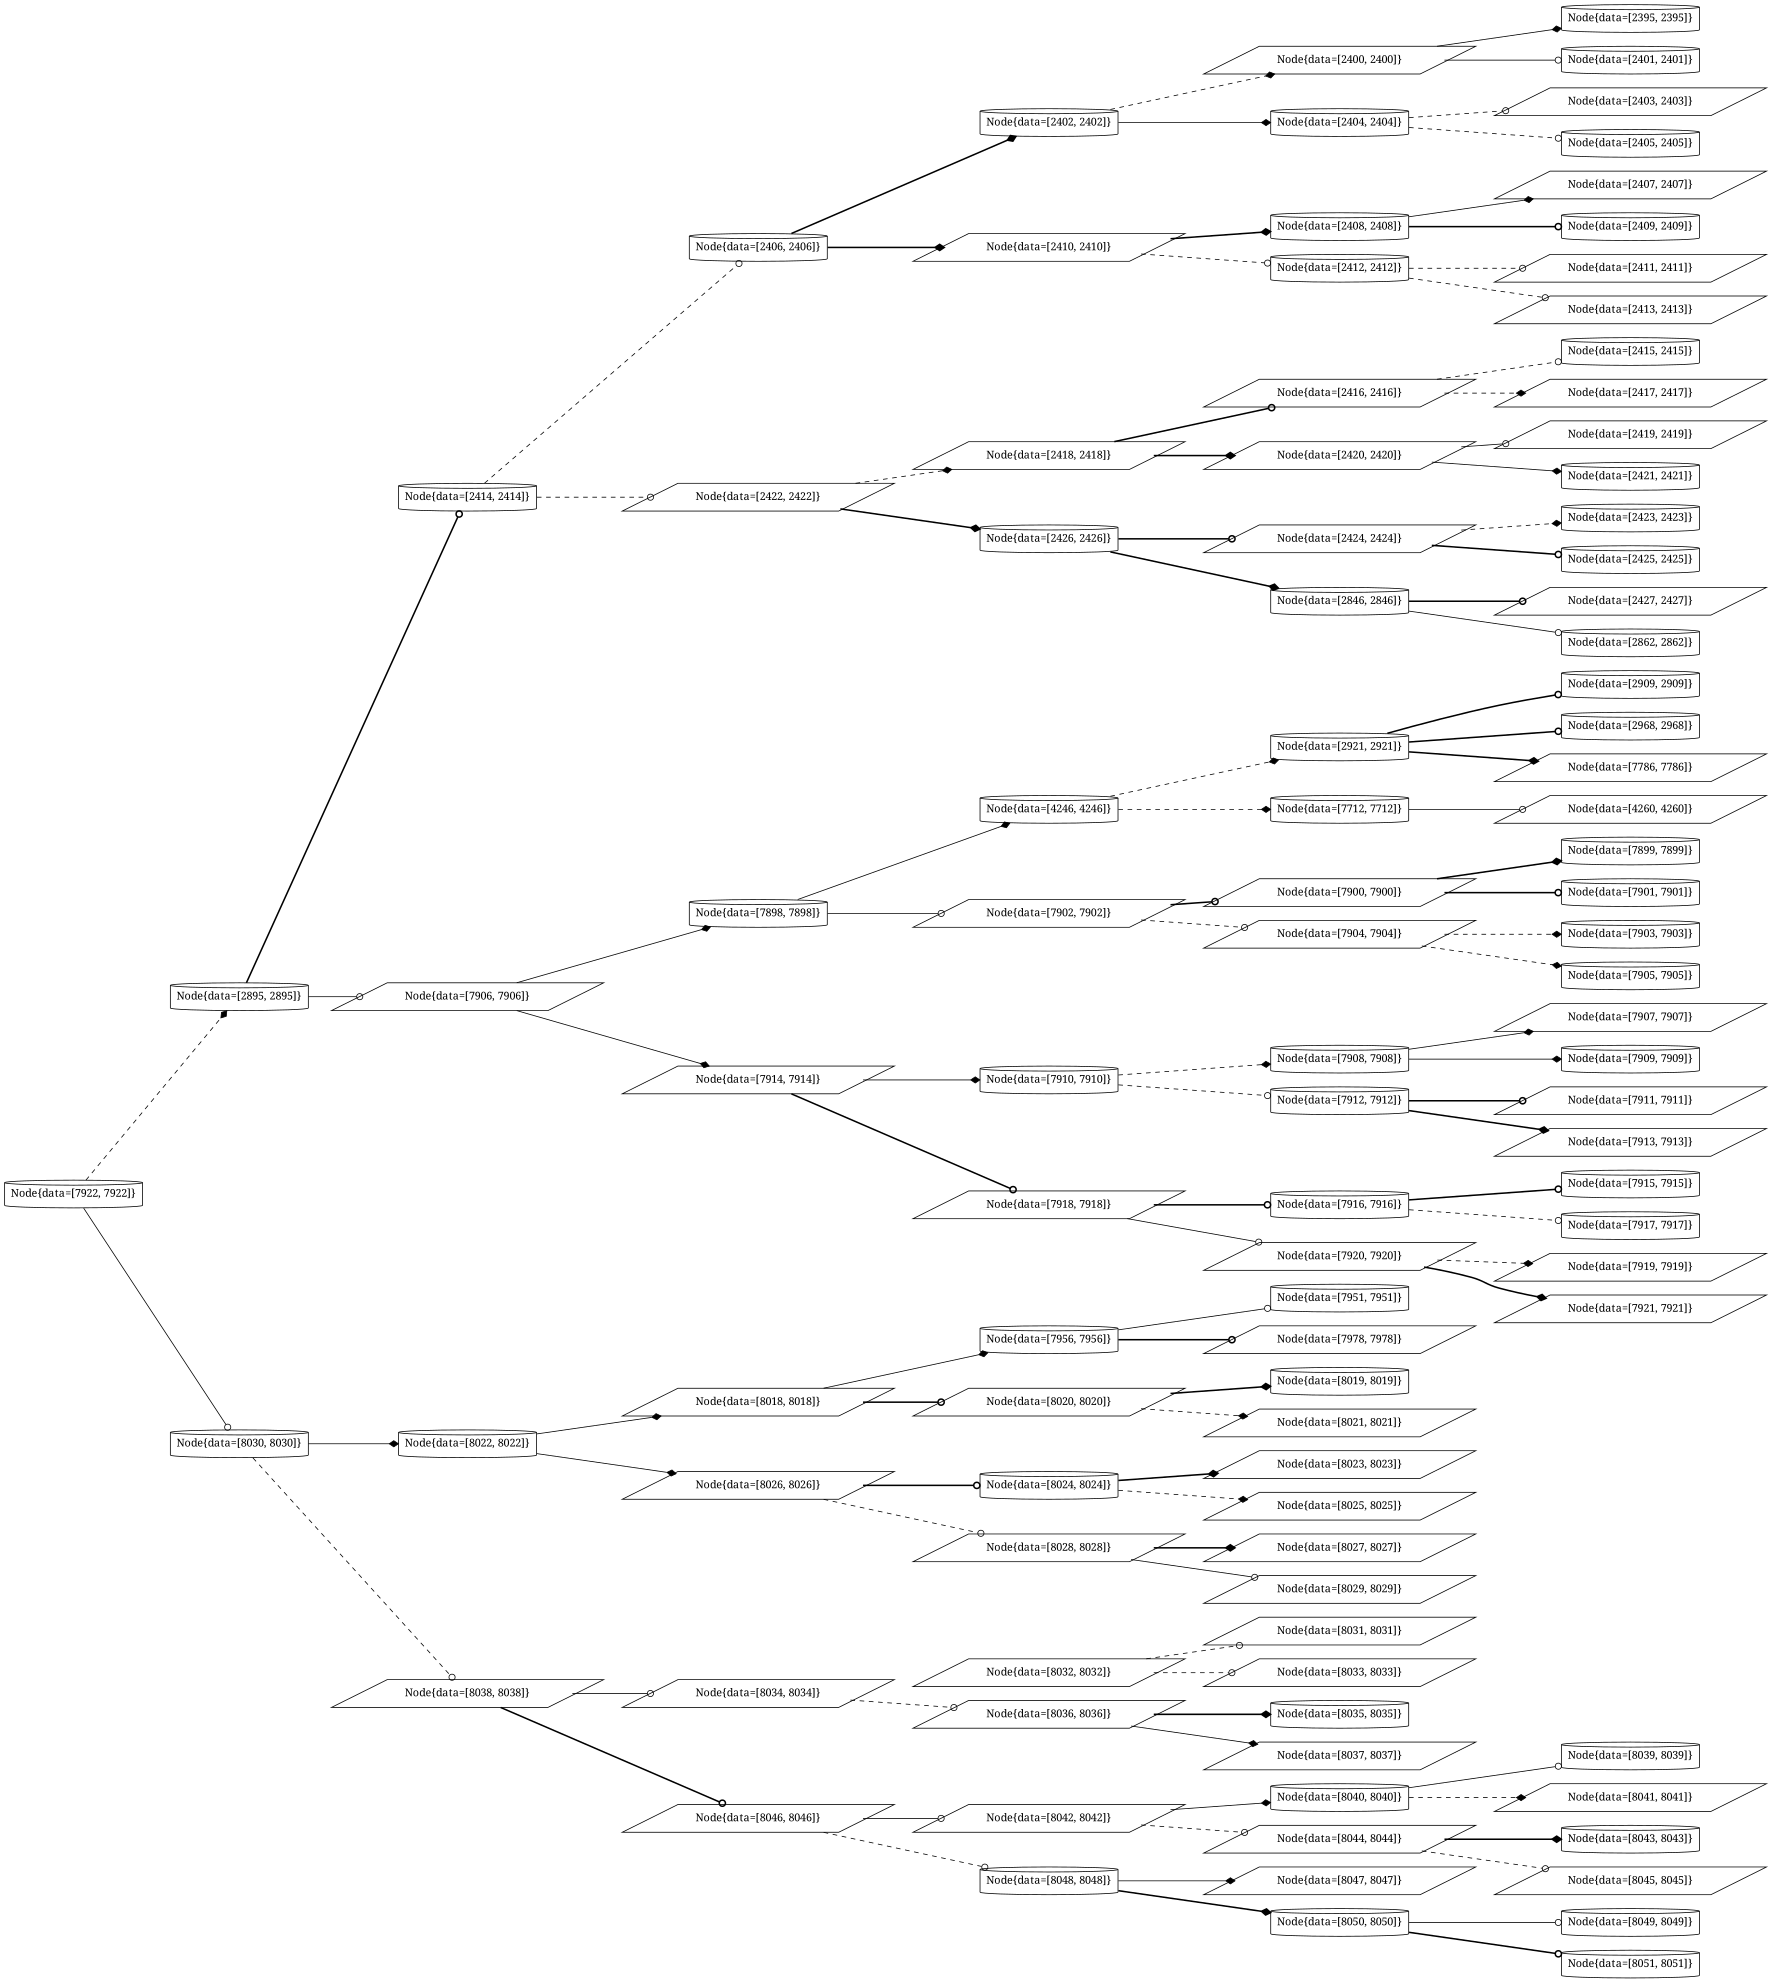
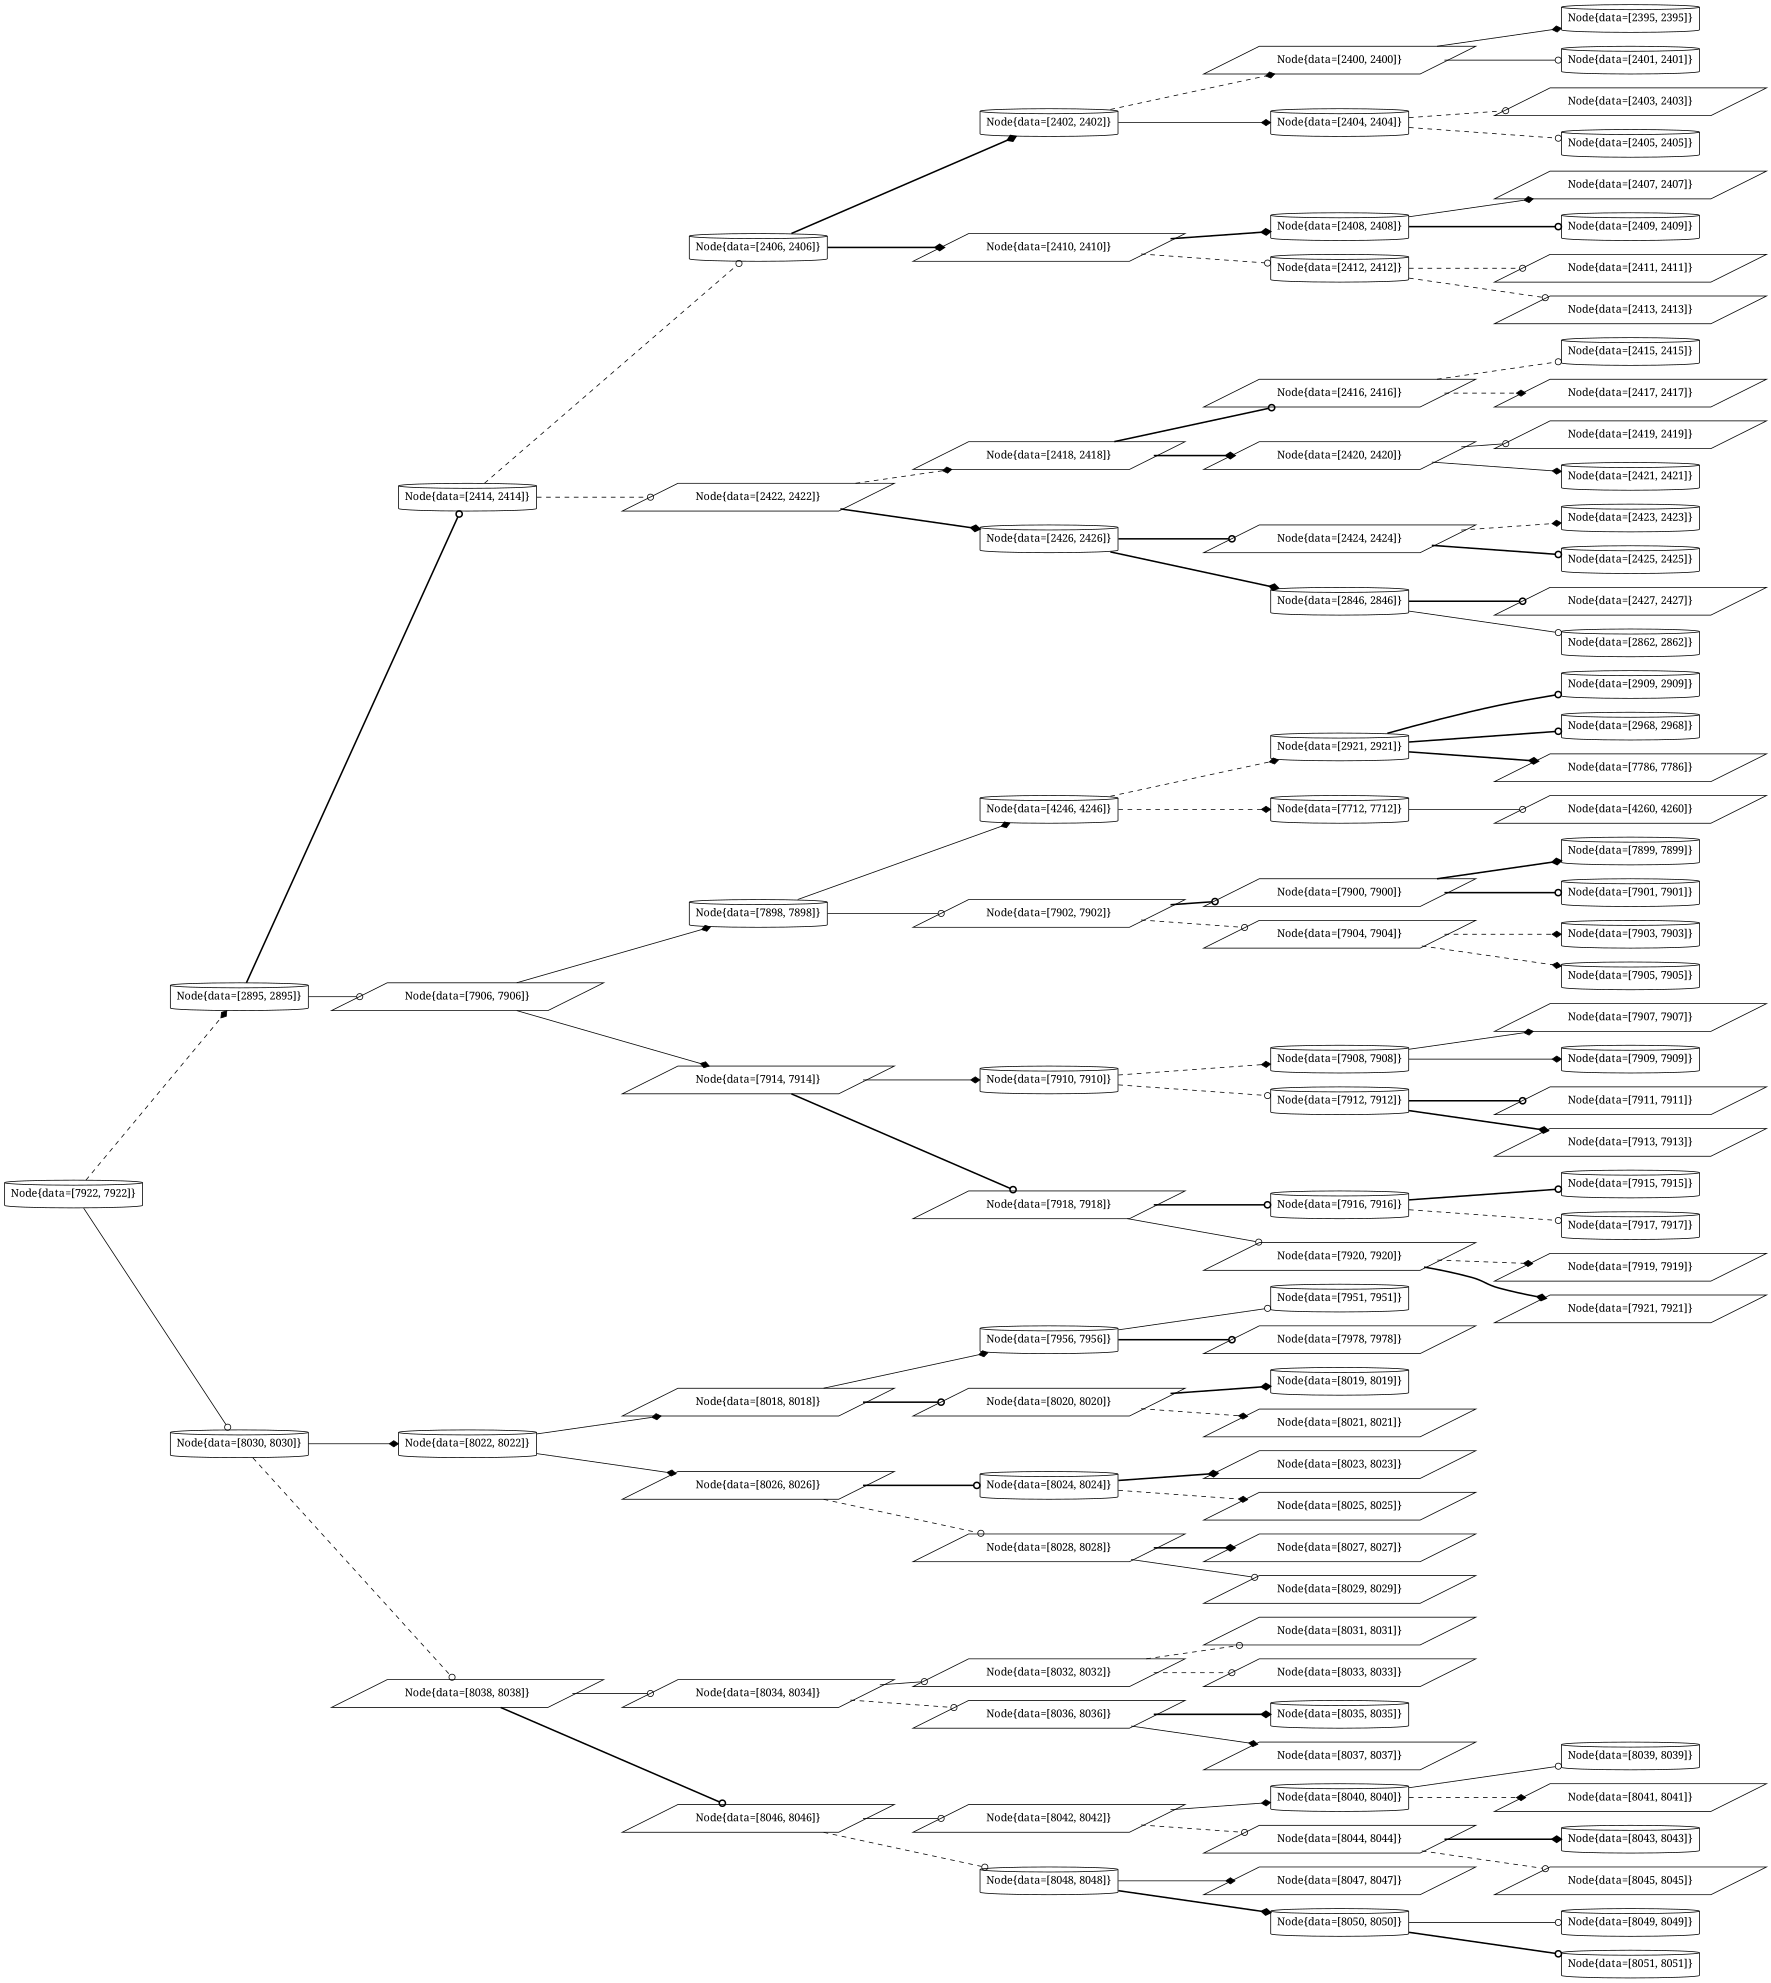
none -> (900, 1683)
